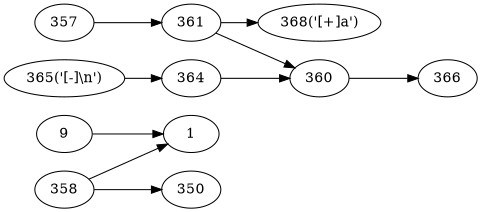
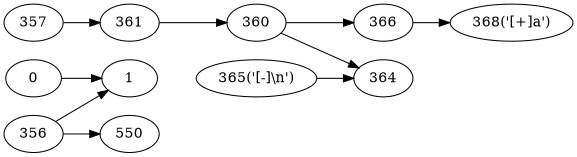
(234, 23) -> (426, 23)
(250, 78) -> (315, 48)
(64, 134) -> (34, 78)
(64, 190) -> (34, 134)
(191, 190) -> (130, 134)
